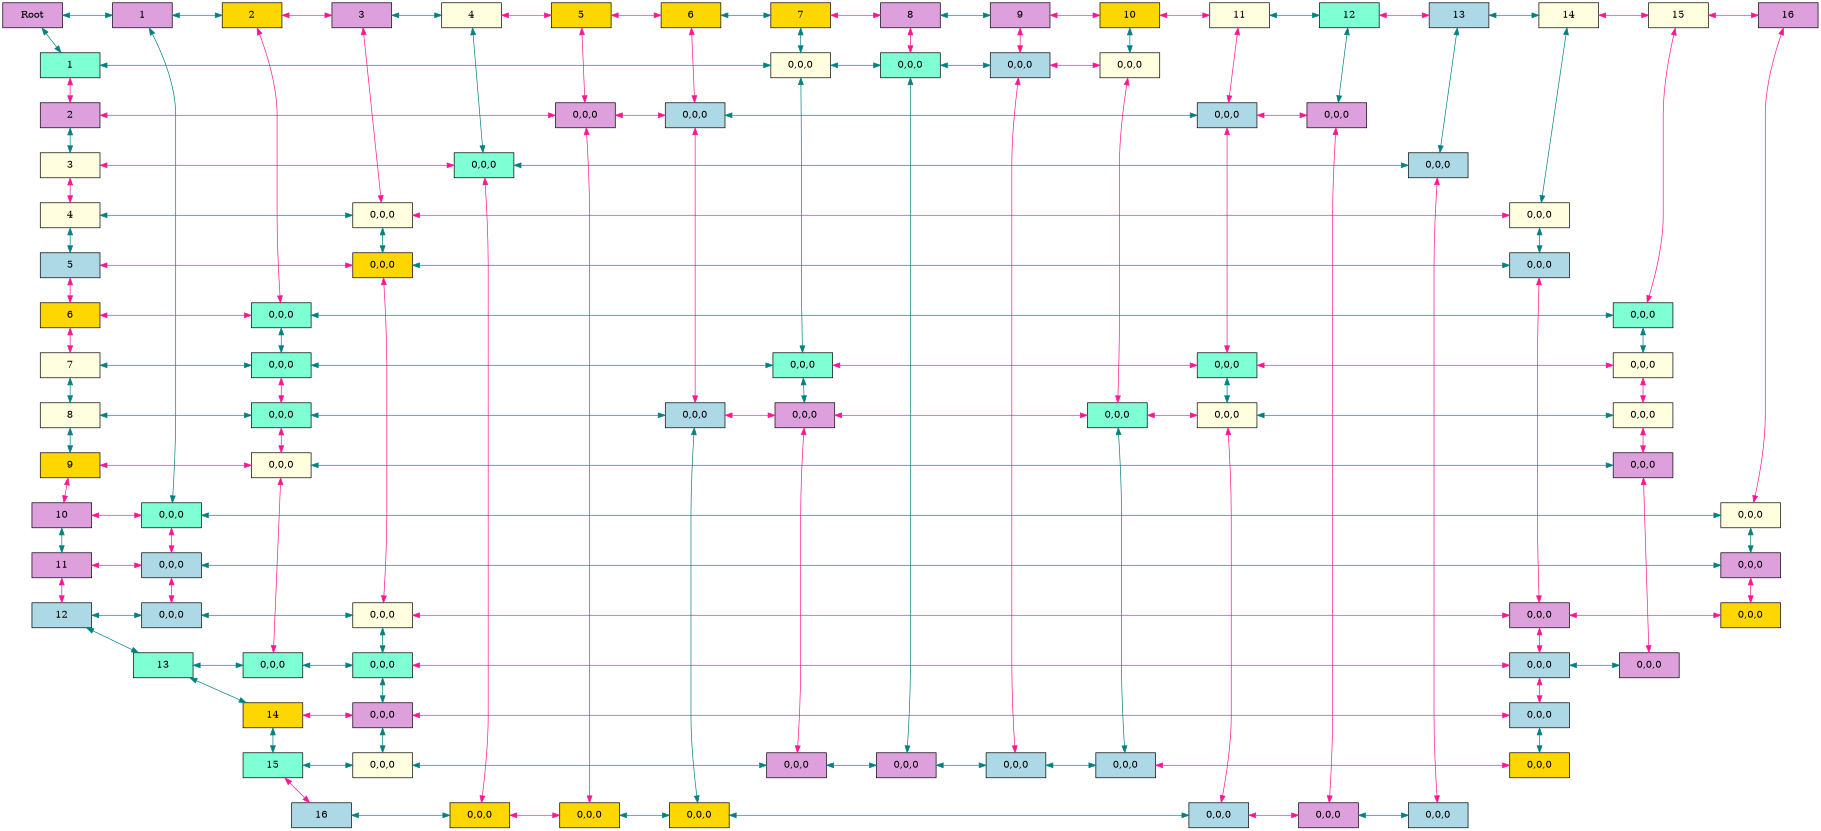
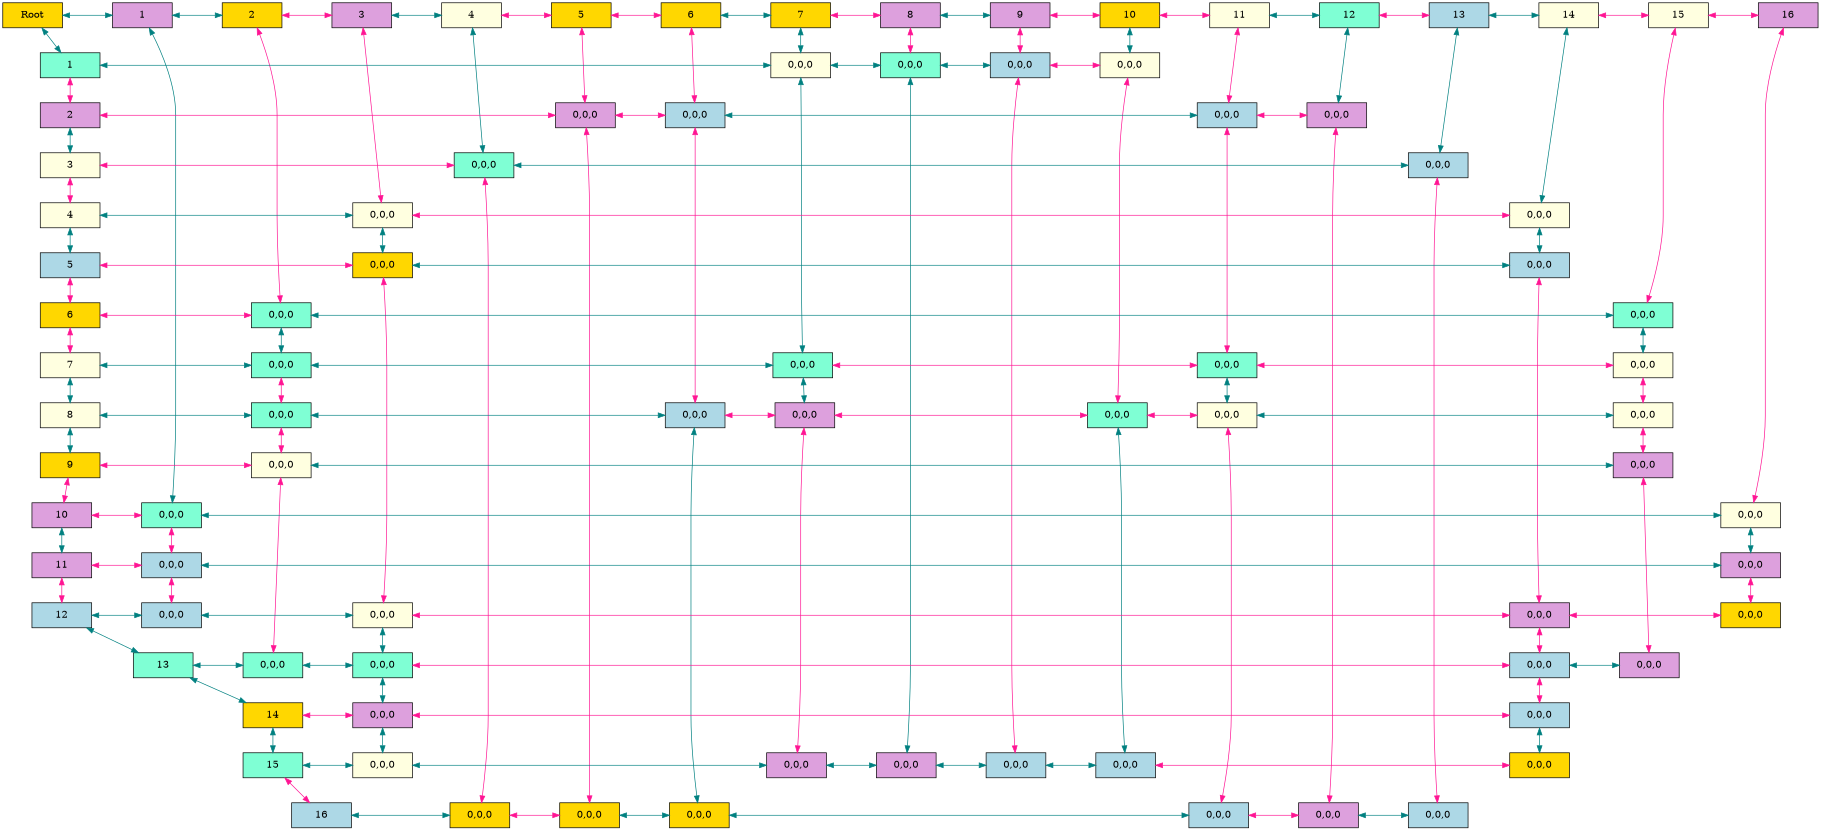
(33, 15) -> (33, 15)
